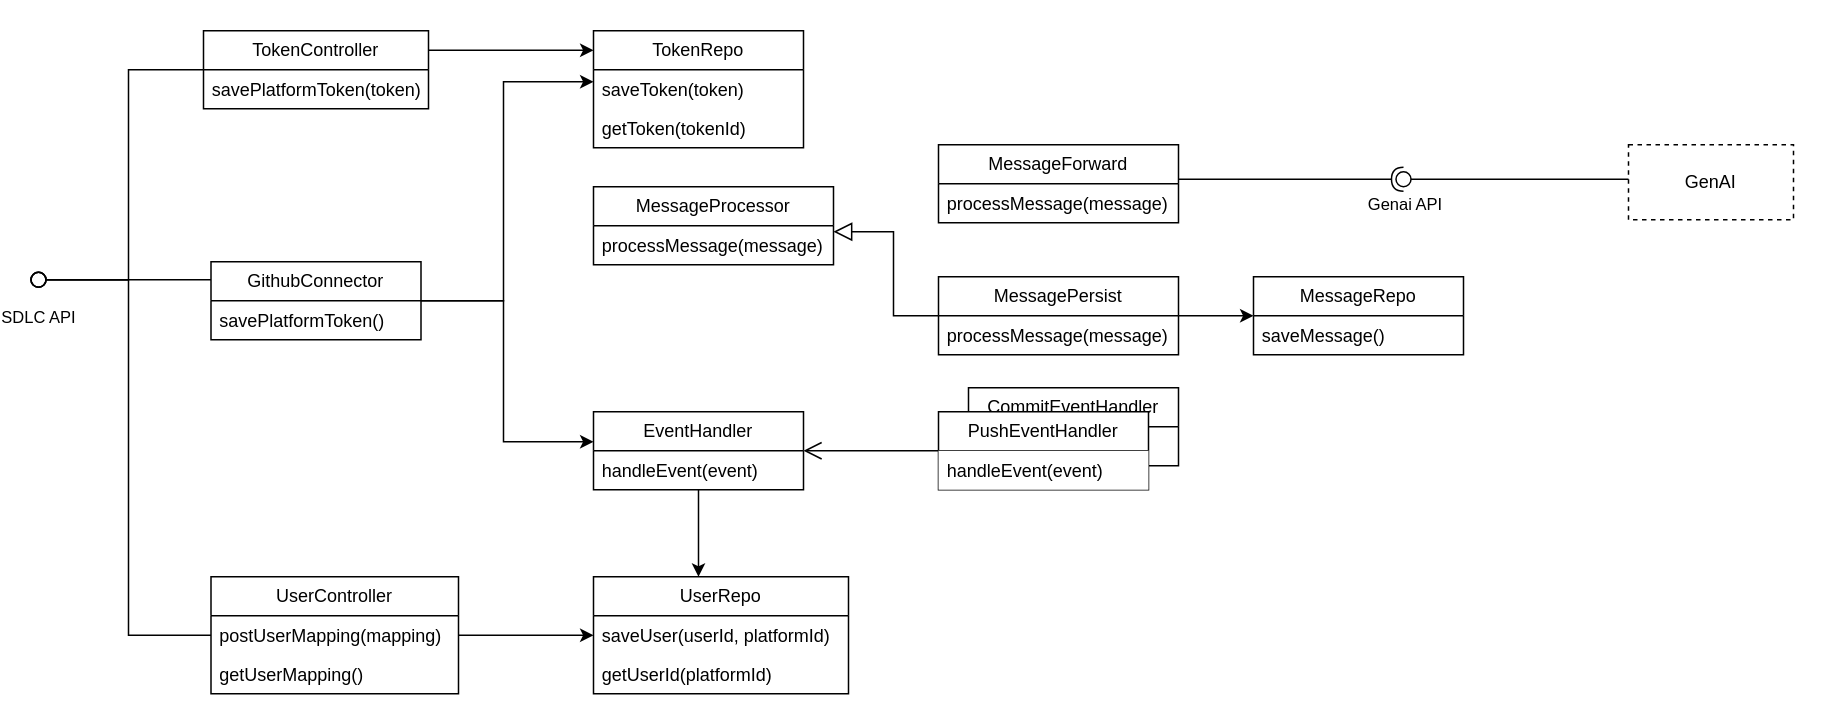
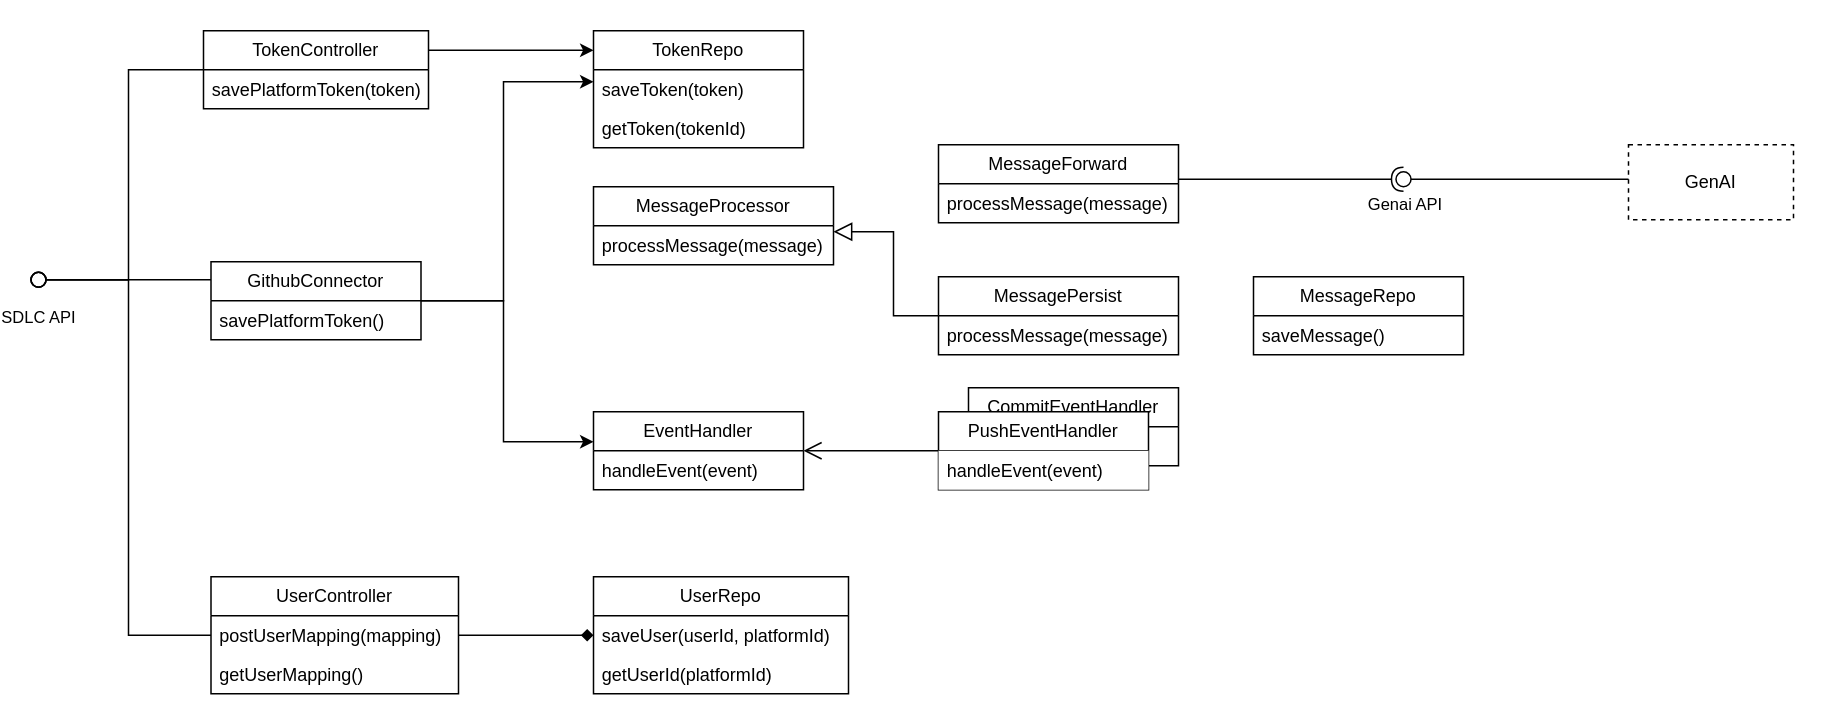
(1210, 316) -> none
(698, 528) -> none
(582, 635) -> (581, 635)
